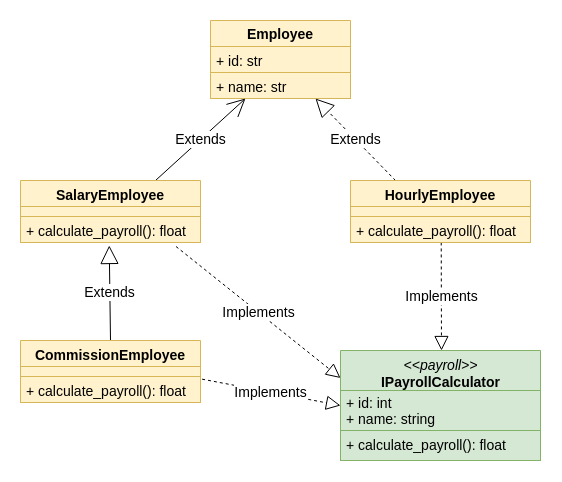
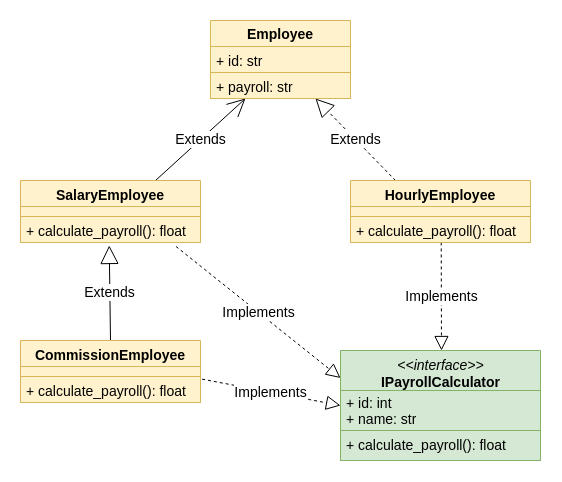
(254, 87) -> (262, 87)
(441, 374) -> (441, 374)
(394, 411) -> (384, 411)
